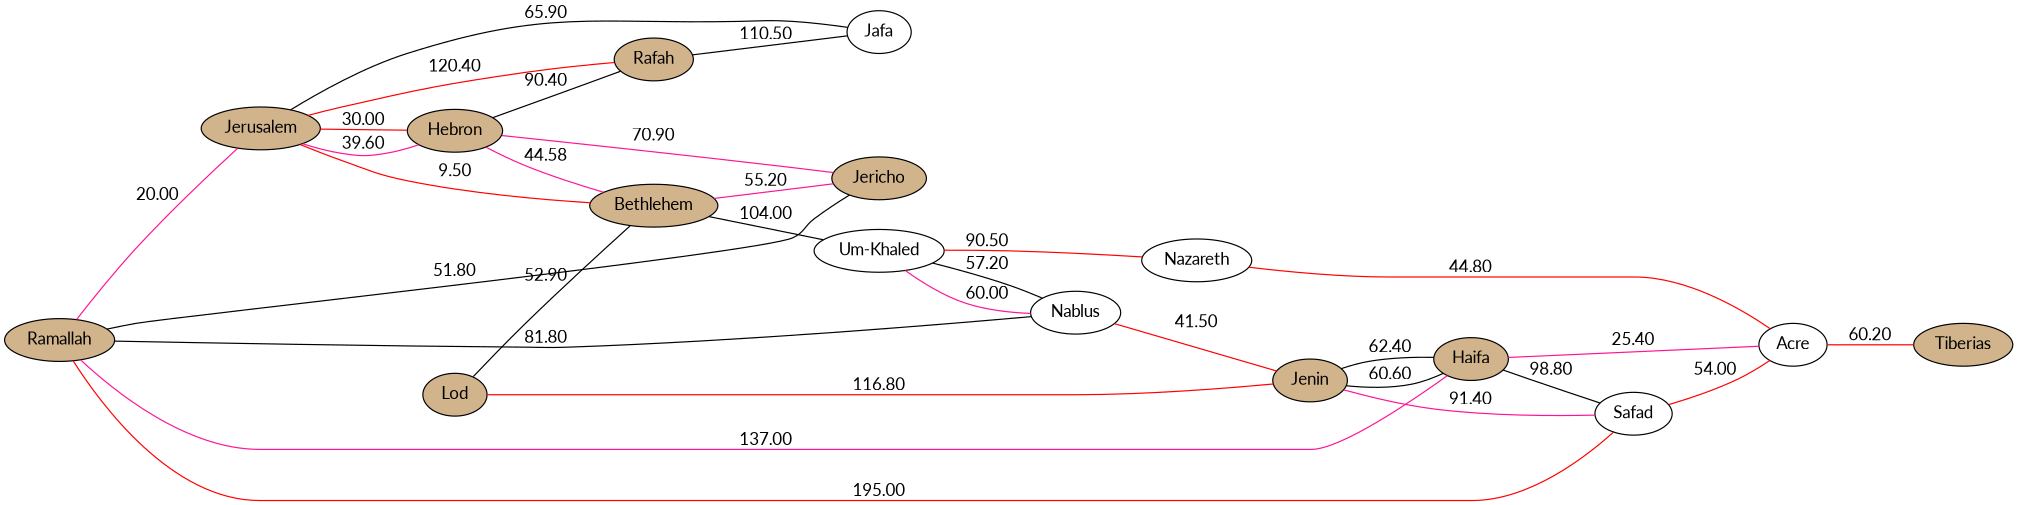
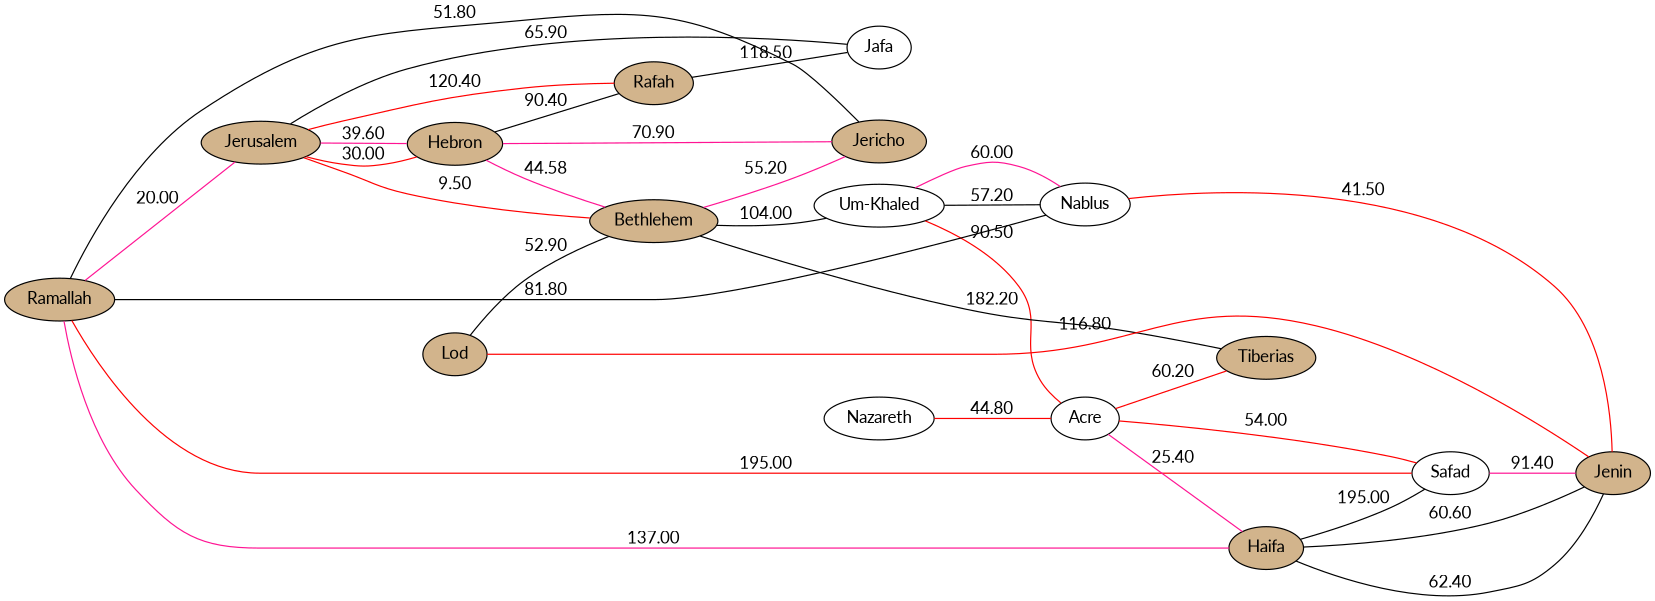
(766, 35) -> (766, 54)
(1043, 252) -> (1022, 292)
none -> (958, 307)
(1552, 370) -> (1364, 499)
